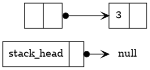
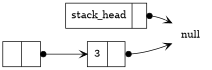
none -> (148, 51)
